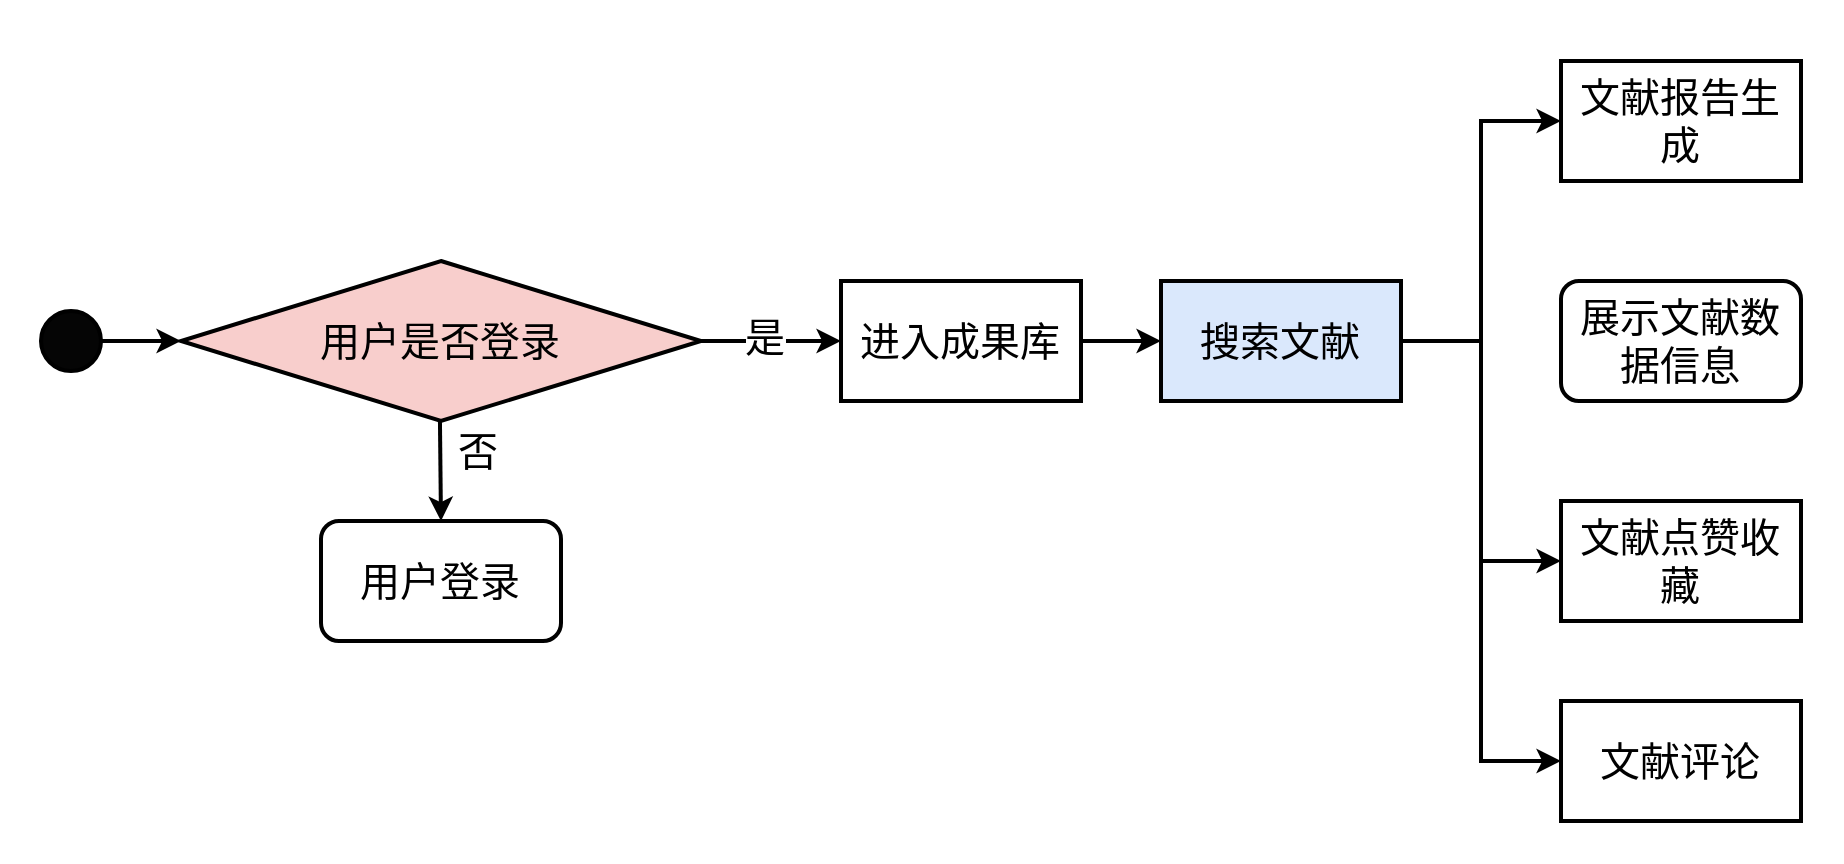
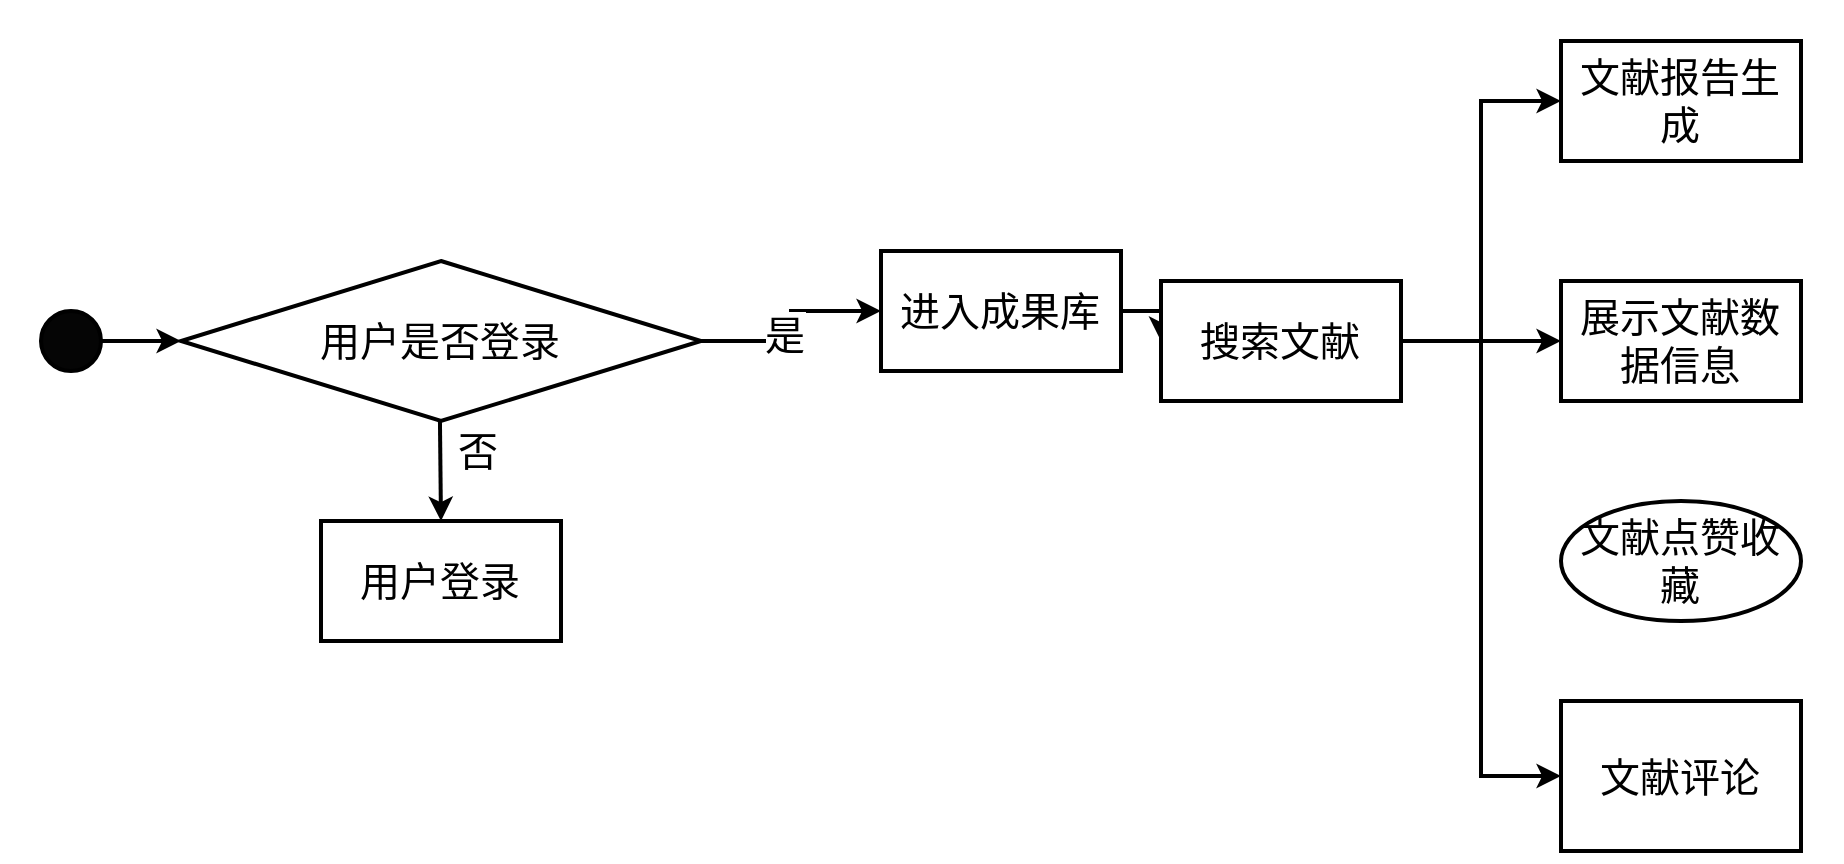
(1681, 121) -> (1681, 101)
(441, 341) -> (441, 341)
(961, 341) -> (1001, 311)
(1281, 341) -> (1281, 341)
(1681, 341) -> (1681, 341)
(1514, 561) -> (1514, 341)
(1681, 561) -> (1681, 561)
(441, 581) -> (441, 581)
(1681, 761) -> (1681, 776)
